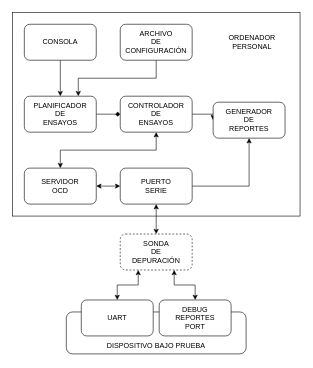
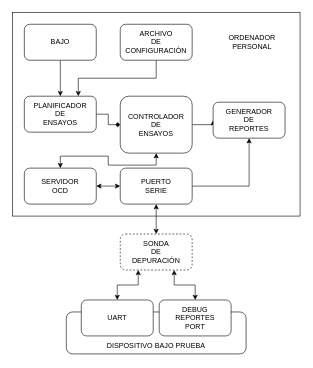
(60, 42) -> (60, 42)
(156, 114) -> (156, 125)
